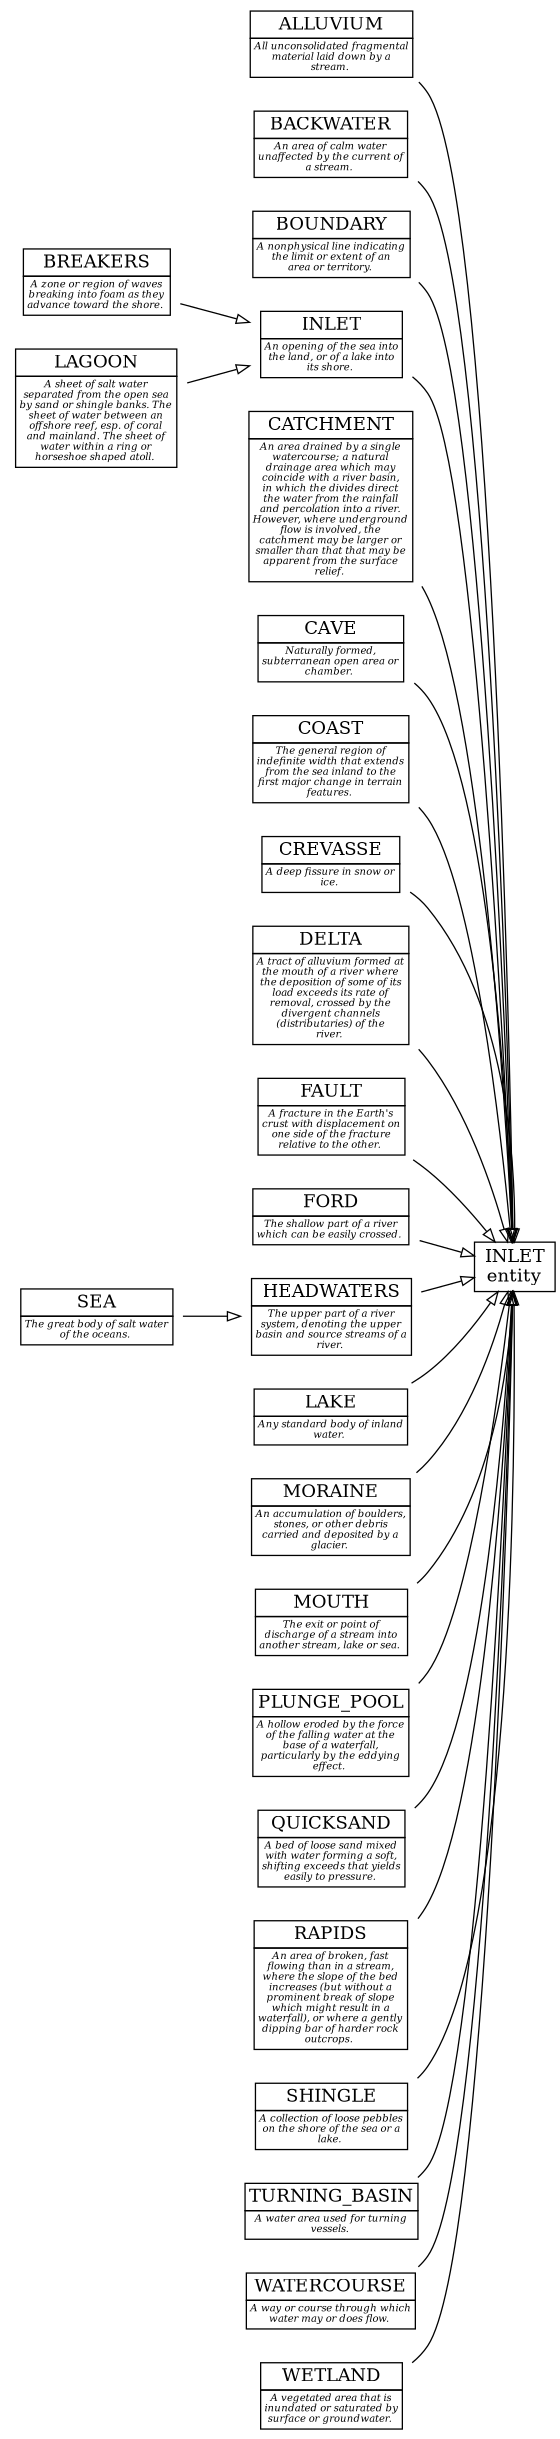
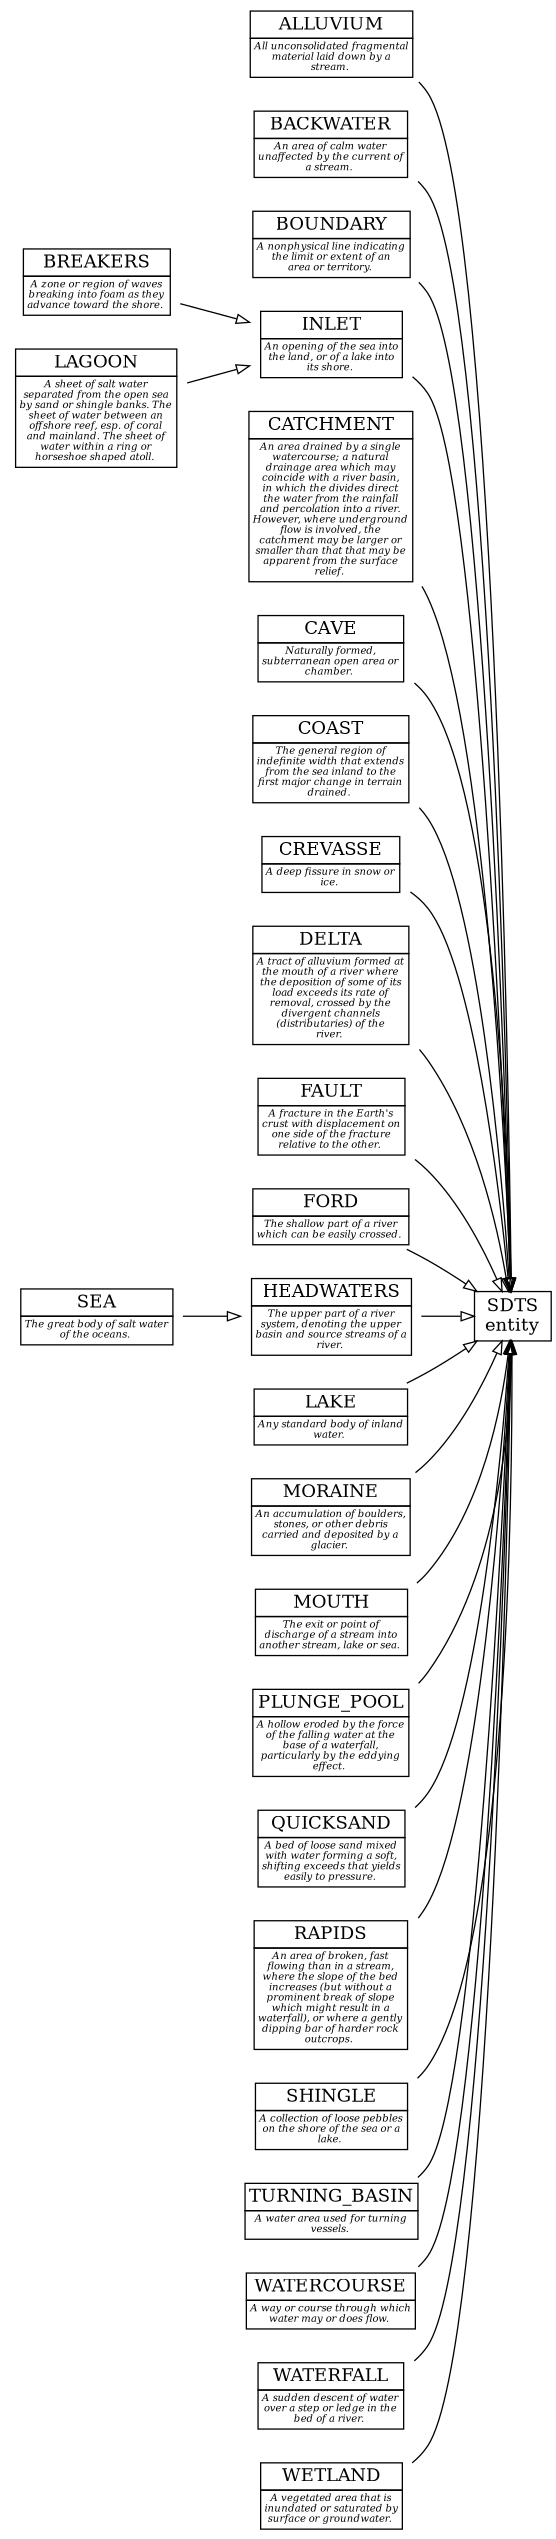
(331, 792) -> (331, 792)
(515, 1267) -> (513, 1316)
none -> (331, 2395)
